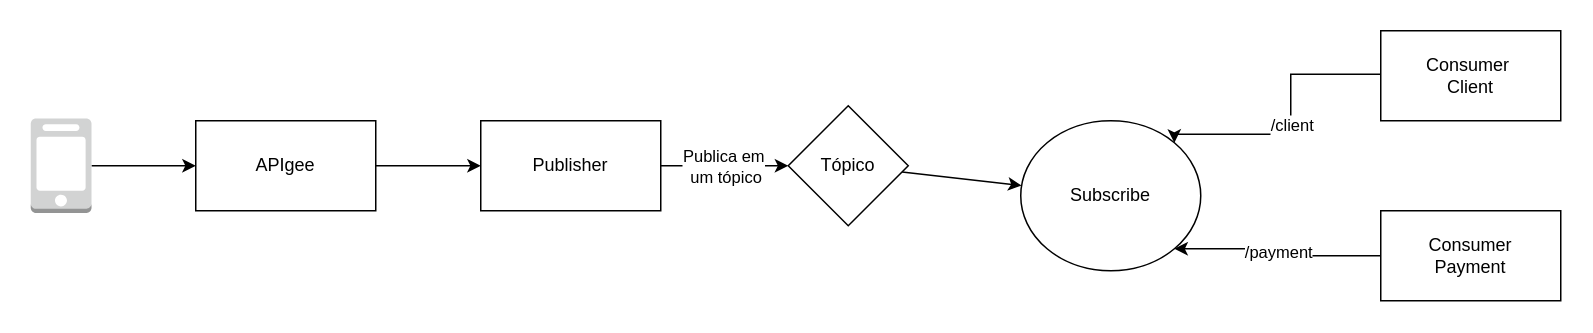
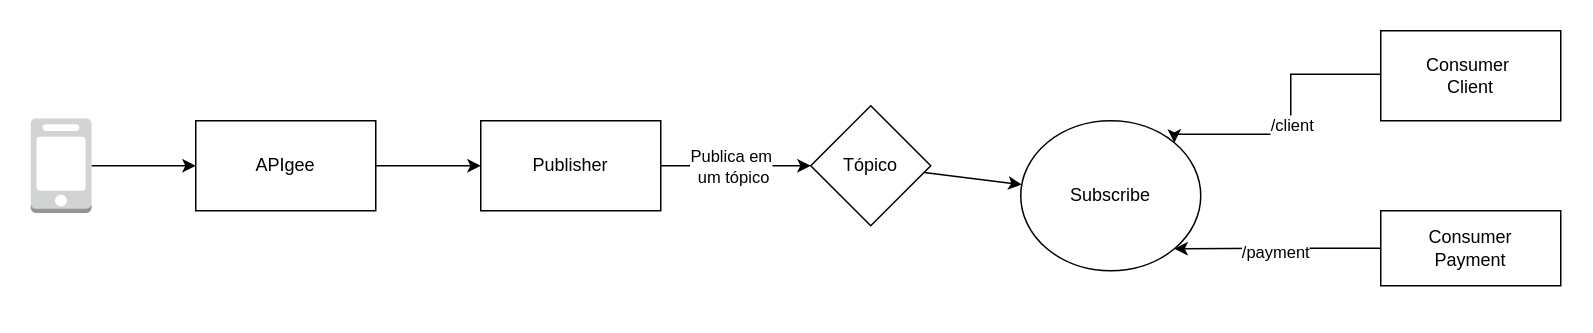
(848, 166) -> (871, 166)
(1471, 256) -> (1471, 248)
